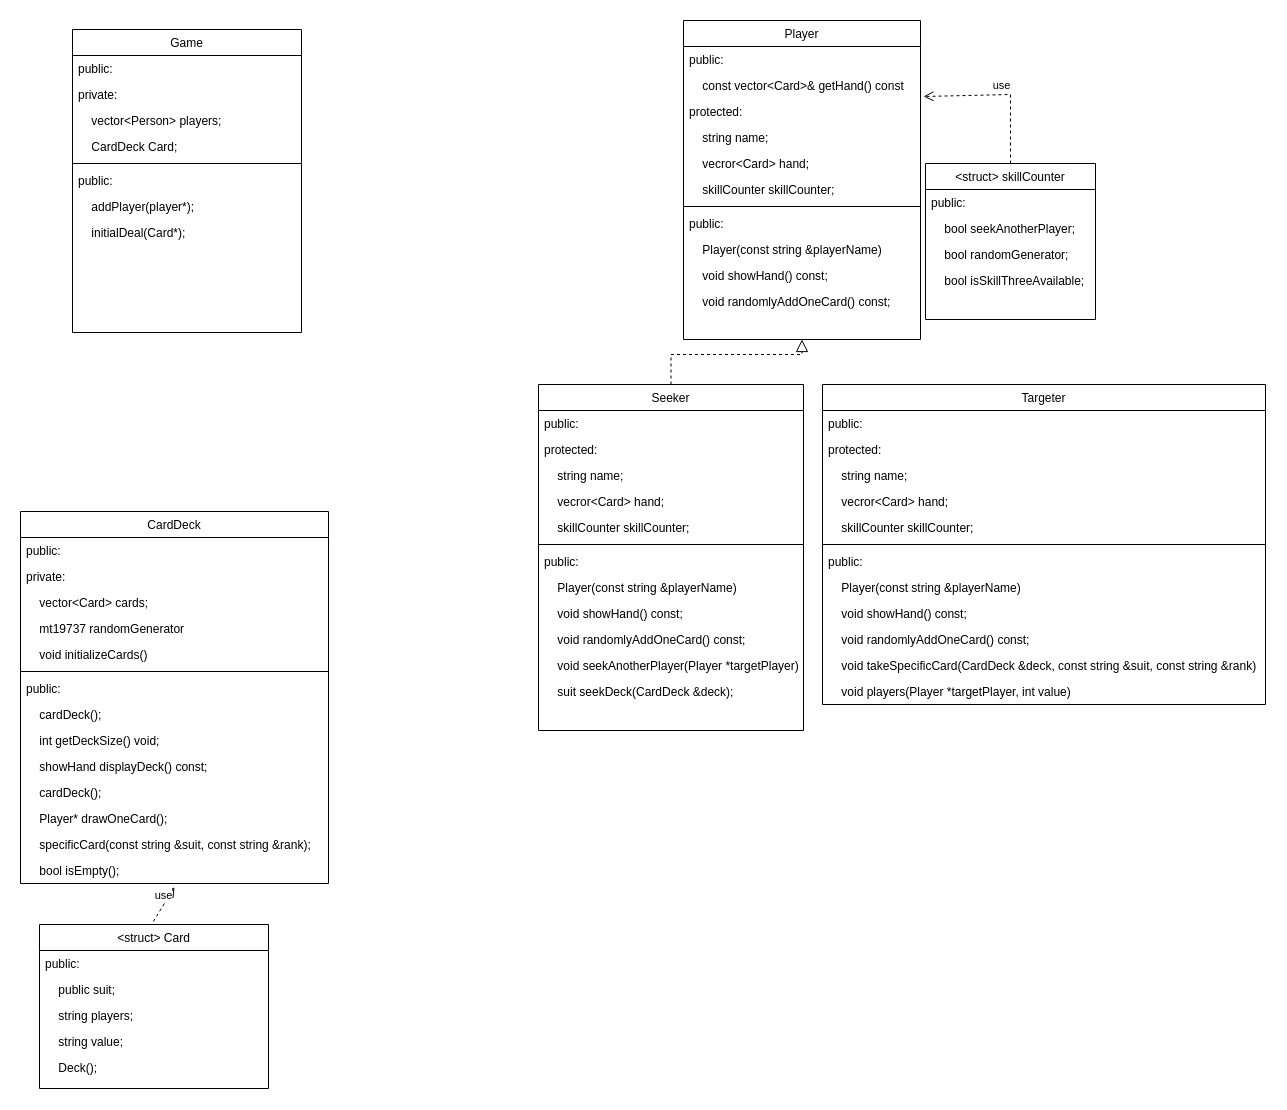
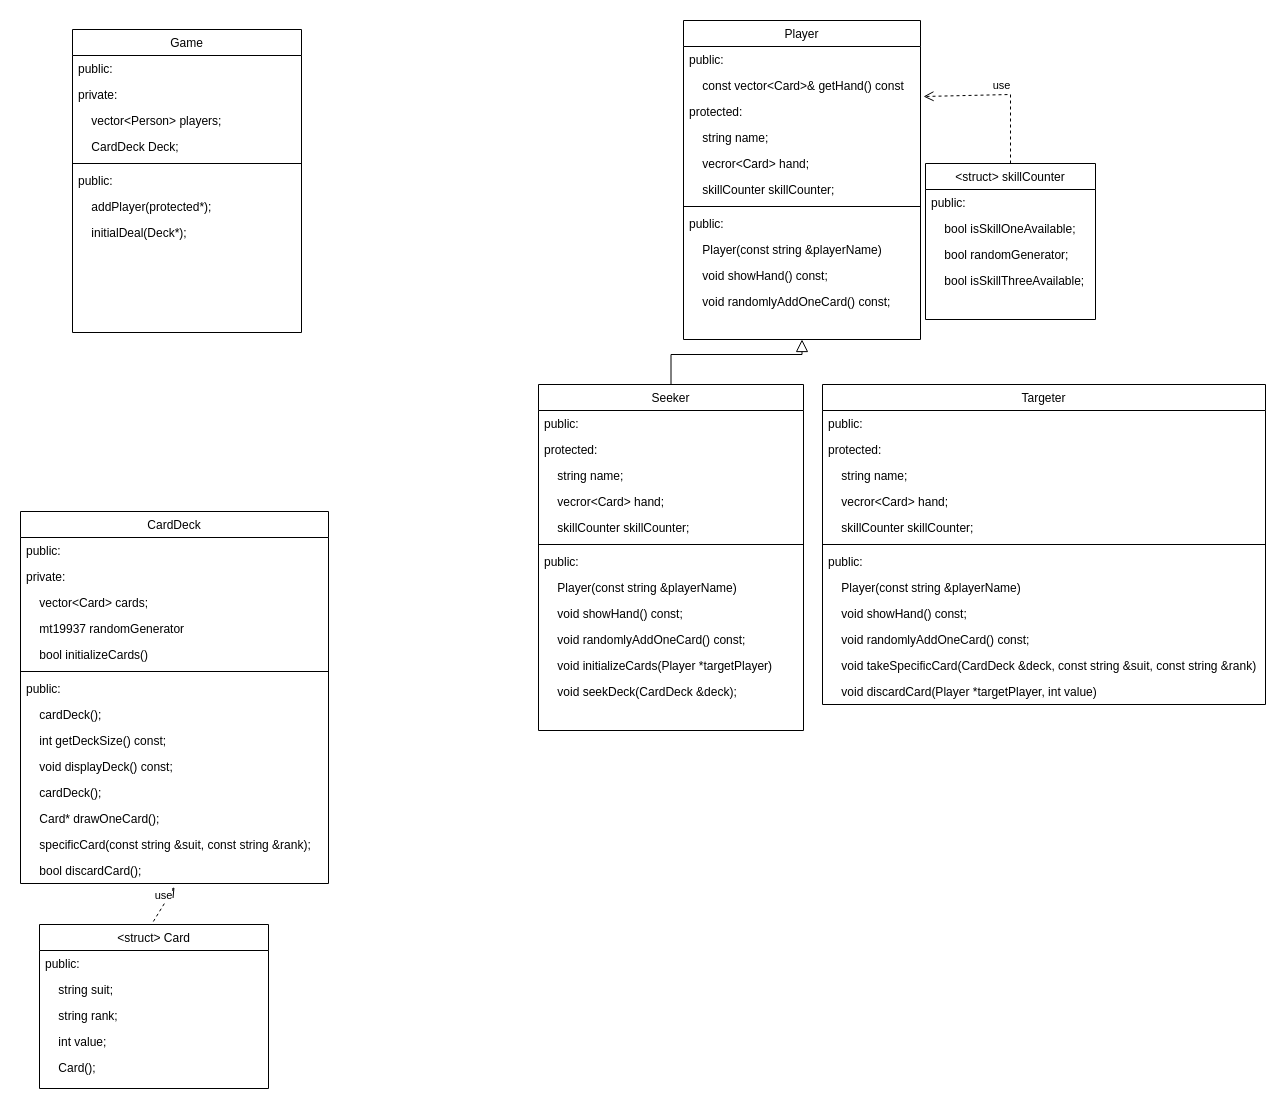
(122, 147) -> (122, 147)
(137, 207) -> (149, 207)
(1002, 229) -> (999, 229)
(132, 233) -> (132, 233)
(723, 355) -> (723, 355)
(102, 629) -> (102, 629)
(89, 655) -> (89, 655)
(682, 666) -> (670, 666)
(639, 692) -> (639, 692)
(962, 692) -> (975, 692)
(94, 741) -> (99, 741)
(116, 767) -> (101, 767)
(95, 819) -> (90, 819)
(70, 871) -> (84, 871)
(78, 990) -> (79, 990)
(89, 1016) -> (81, 1016)
(82, 1042) -> (72, 1042)
(67, 1068) -> (67, 1068)
